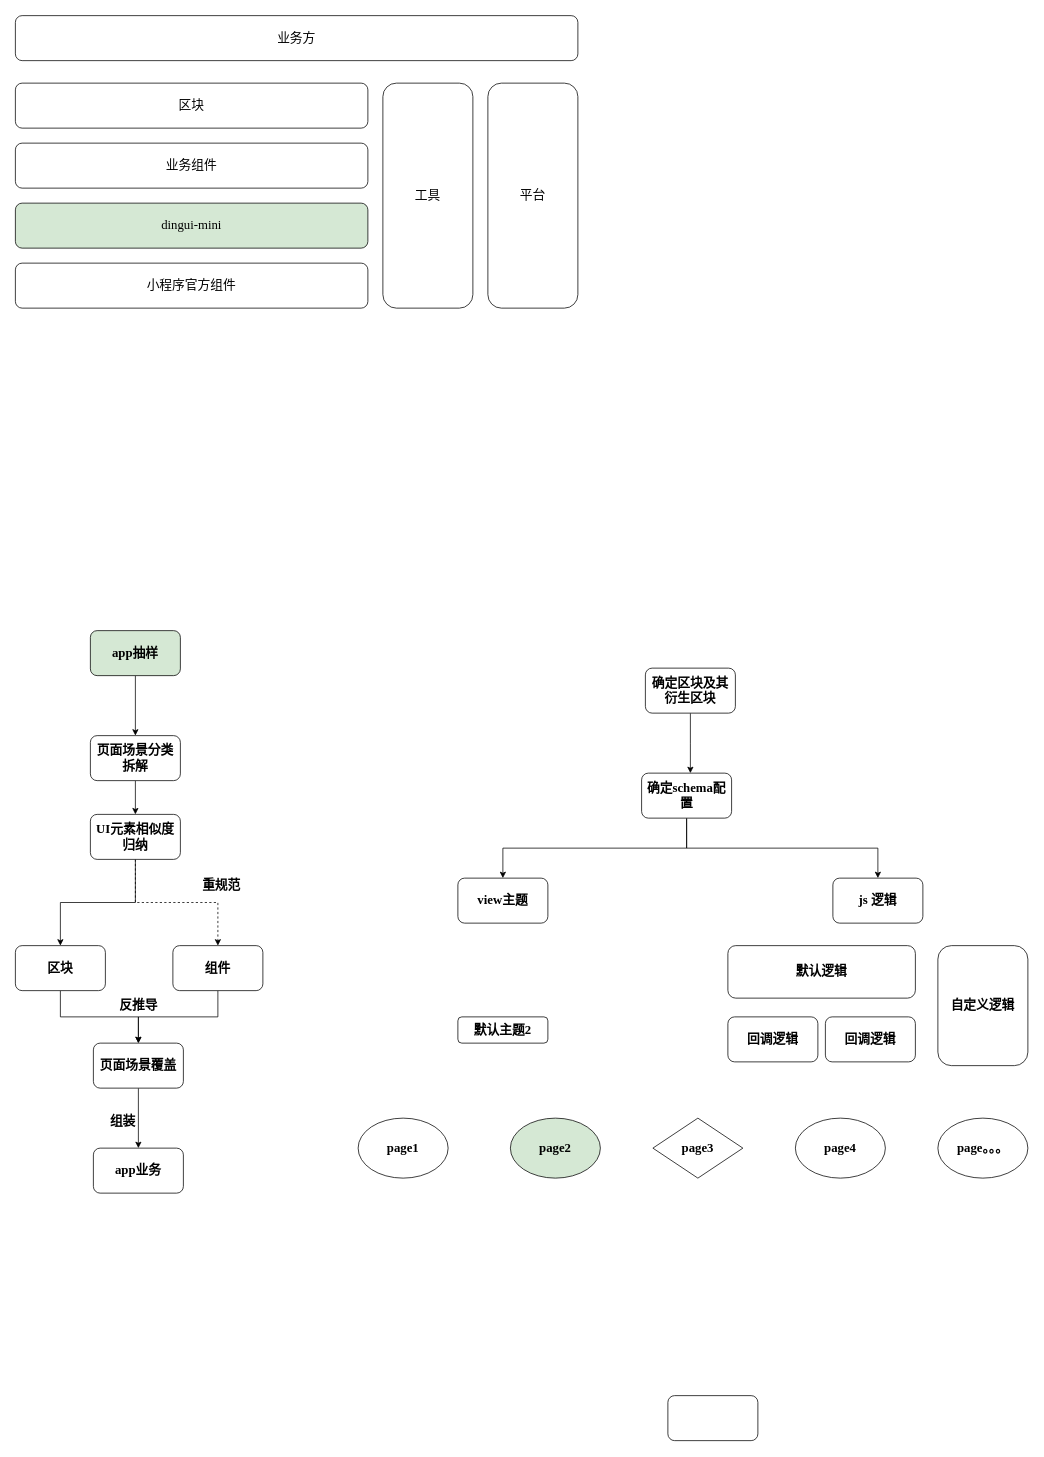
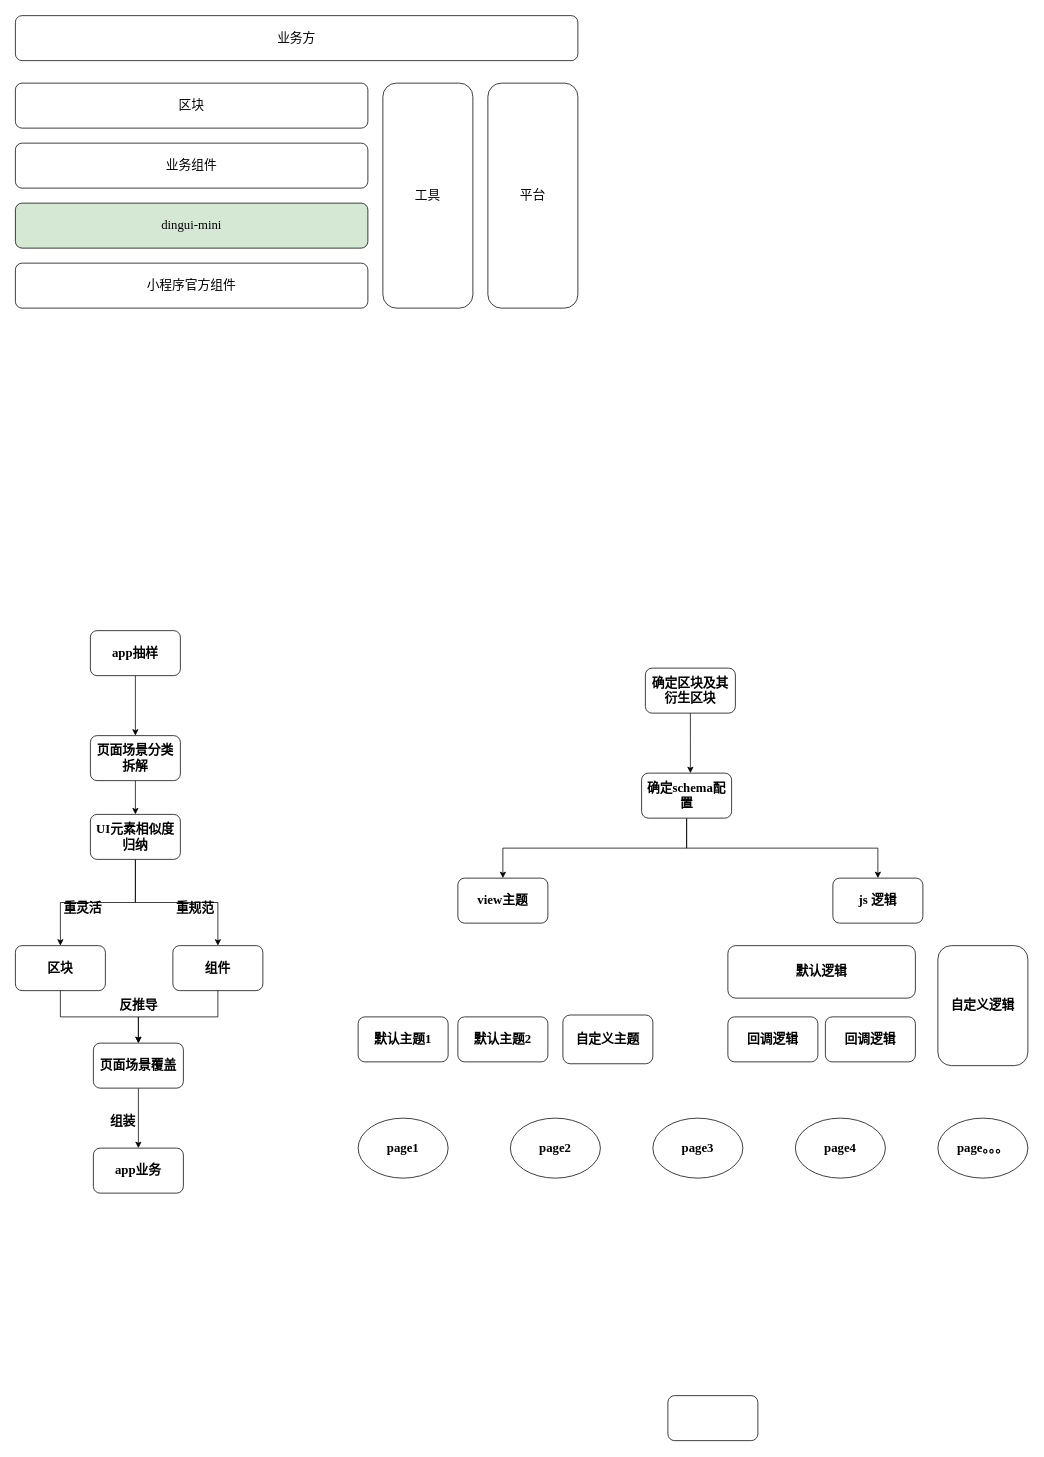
(135, 653) -> (135, 653)
(222, 885) -> (195, 908)
(179, 902) -> (179, 902)
none -> (83, 908)
(503, 1030) -> (503, 1039)
none -> (403, 1039)
none -> (608, 1039)
(555, 1148) -> (555, 1148)
(698, 1148) -> (698, 1148)
